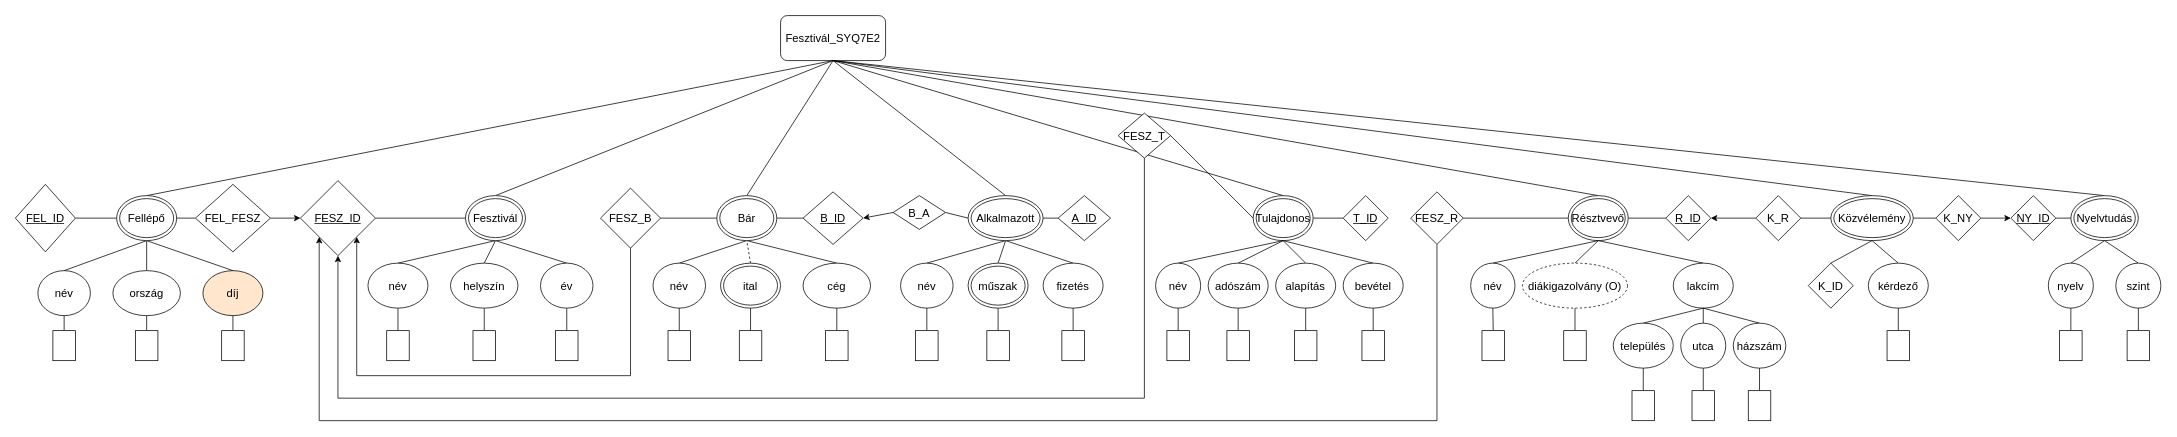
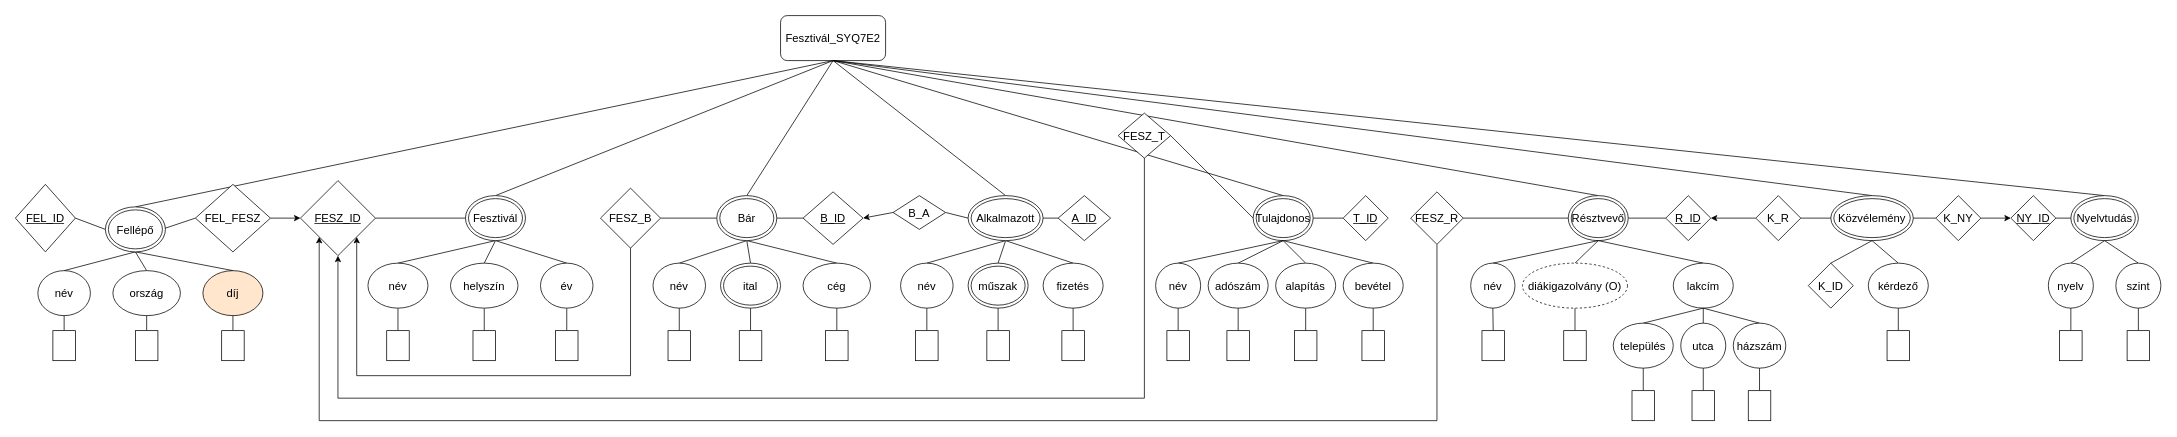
(147, 218) -> (135, 229)
(749, 253) -> (749, 253)
